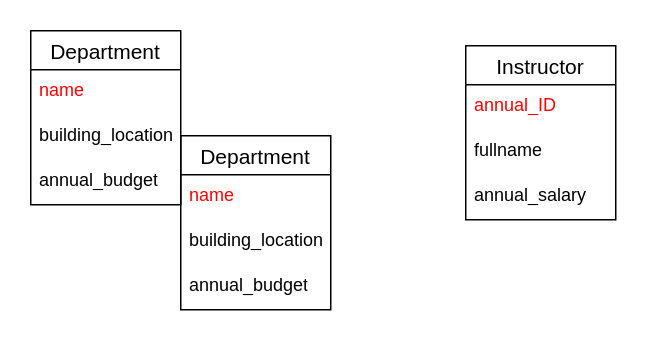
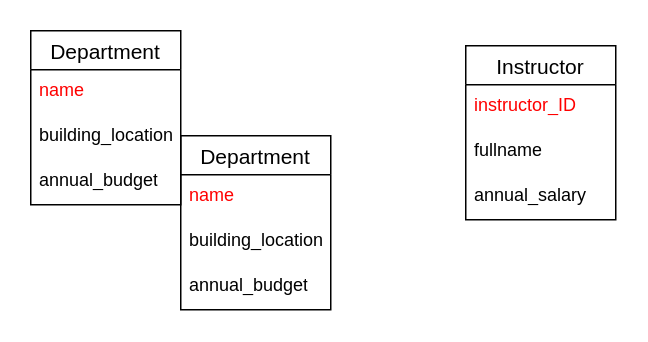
(518, 106) -> (538, 106)
